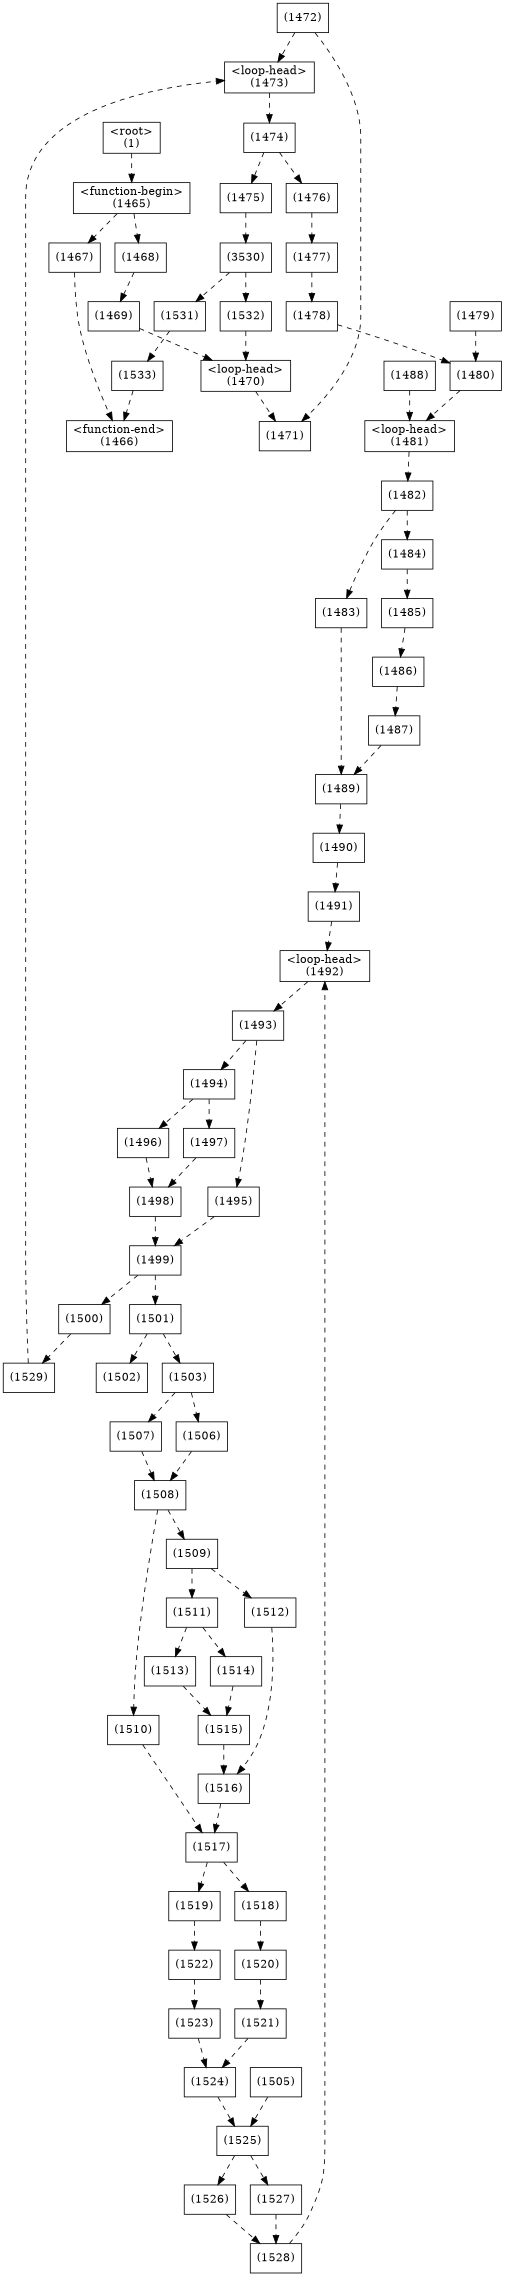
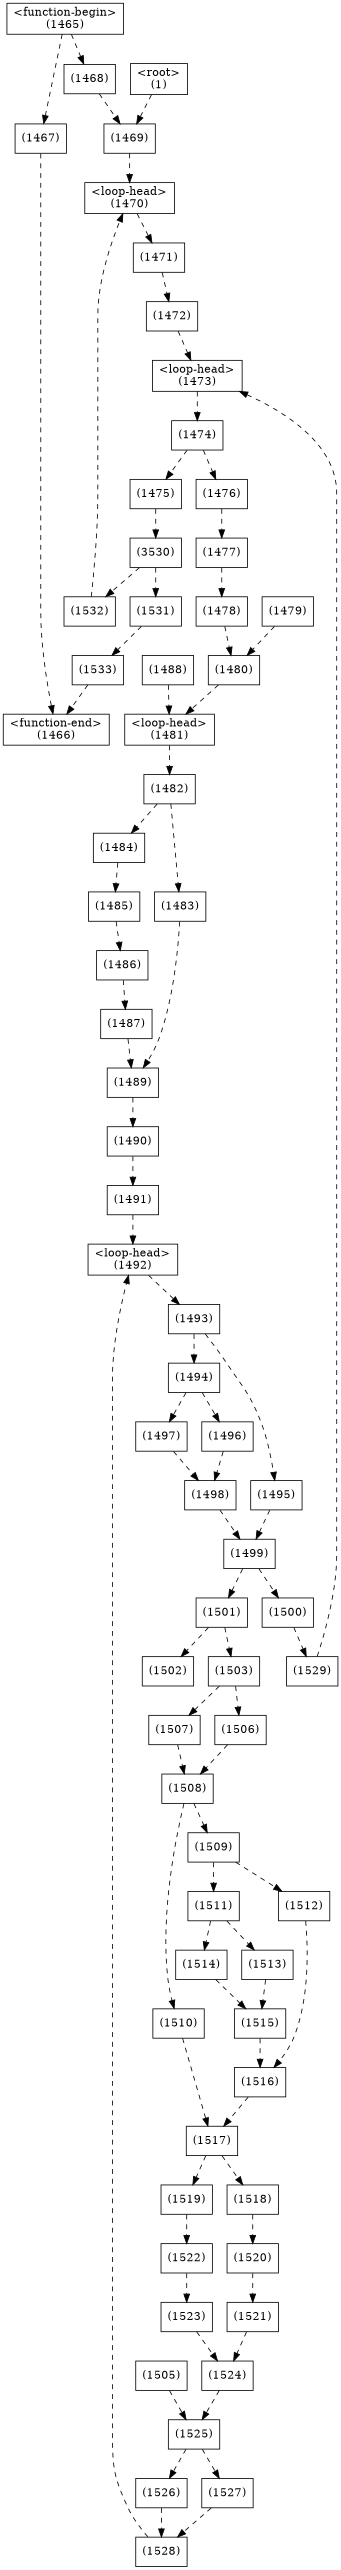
(132, 164) -> (146, 106)
(361, 227) -> (165, 283)
